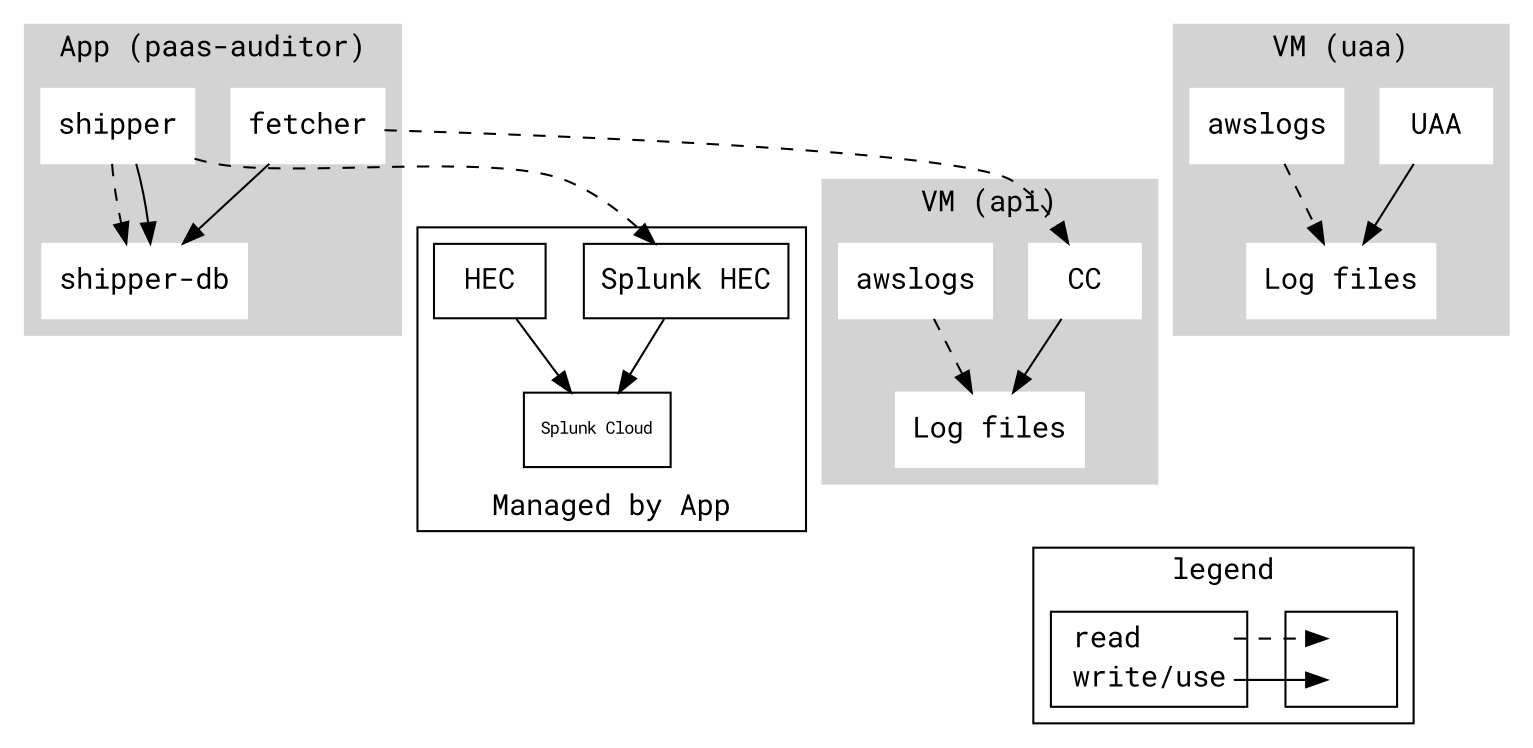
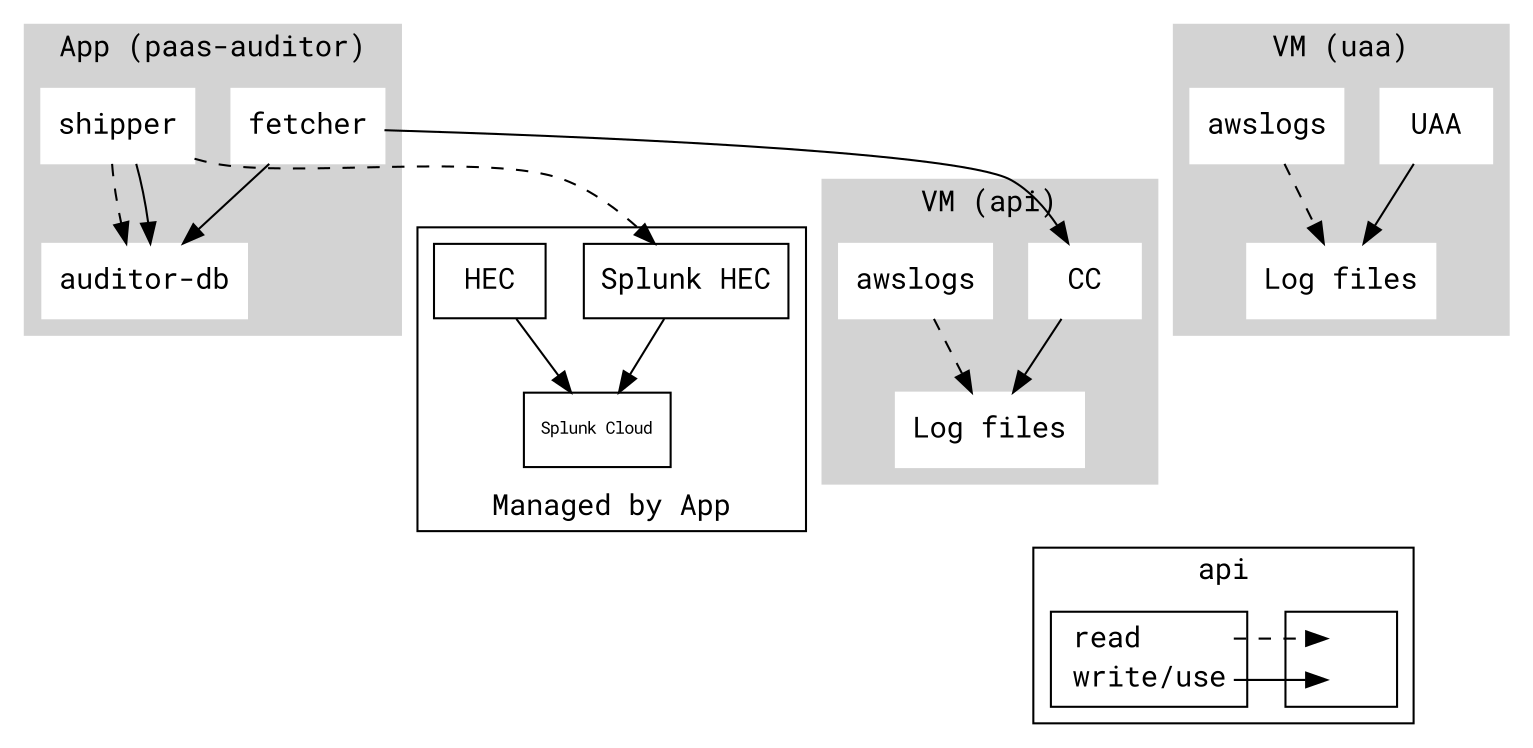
(732, 145) -> (732, 145)
(145, 281) -> (145, 281)
(1223, 571) -> (1223, 571)
